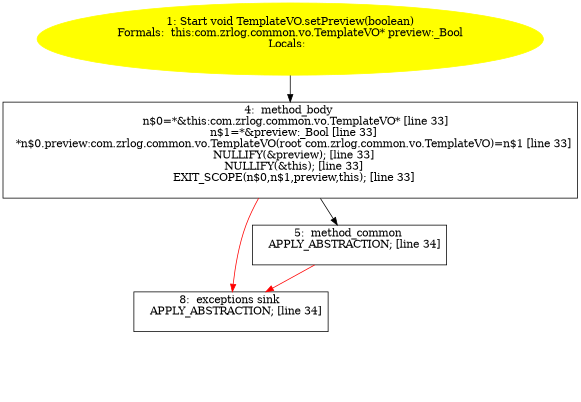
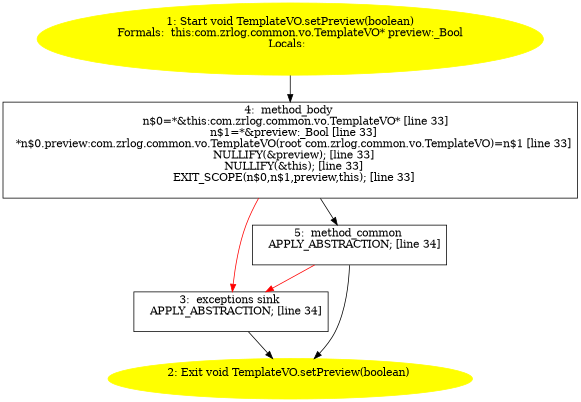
(231, 312) -> (231, 312)
none -> (290, 379)
